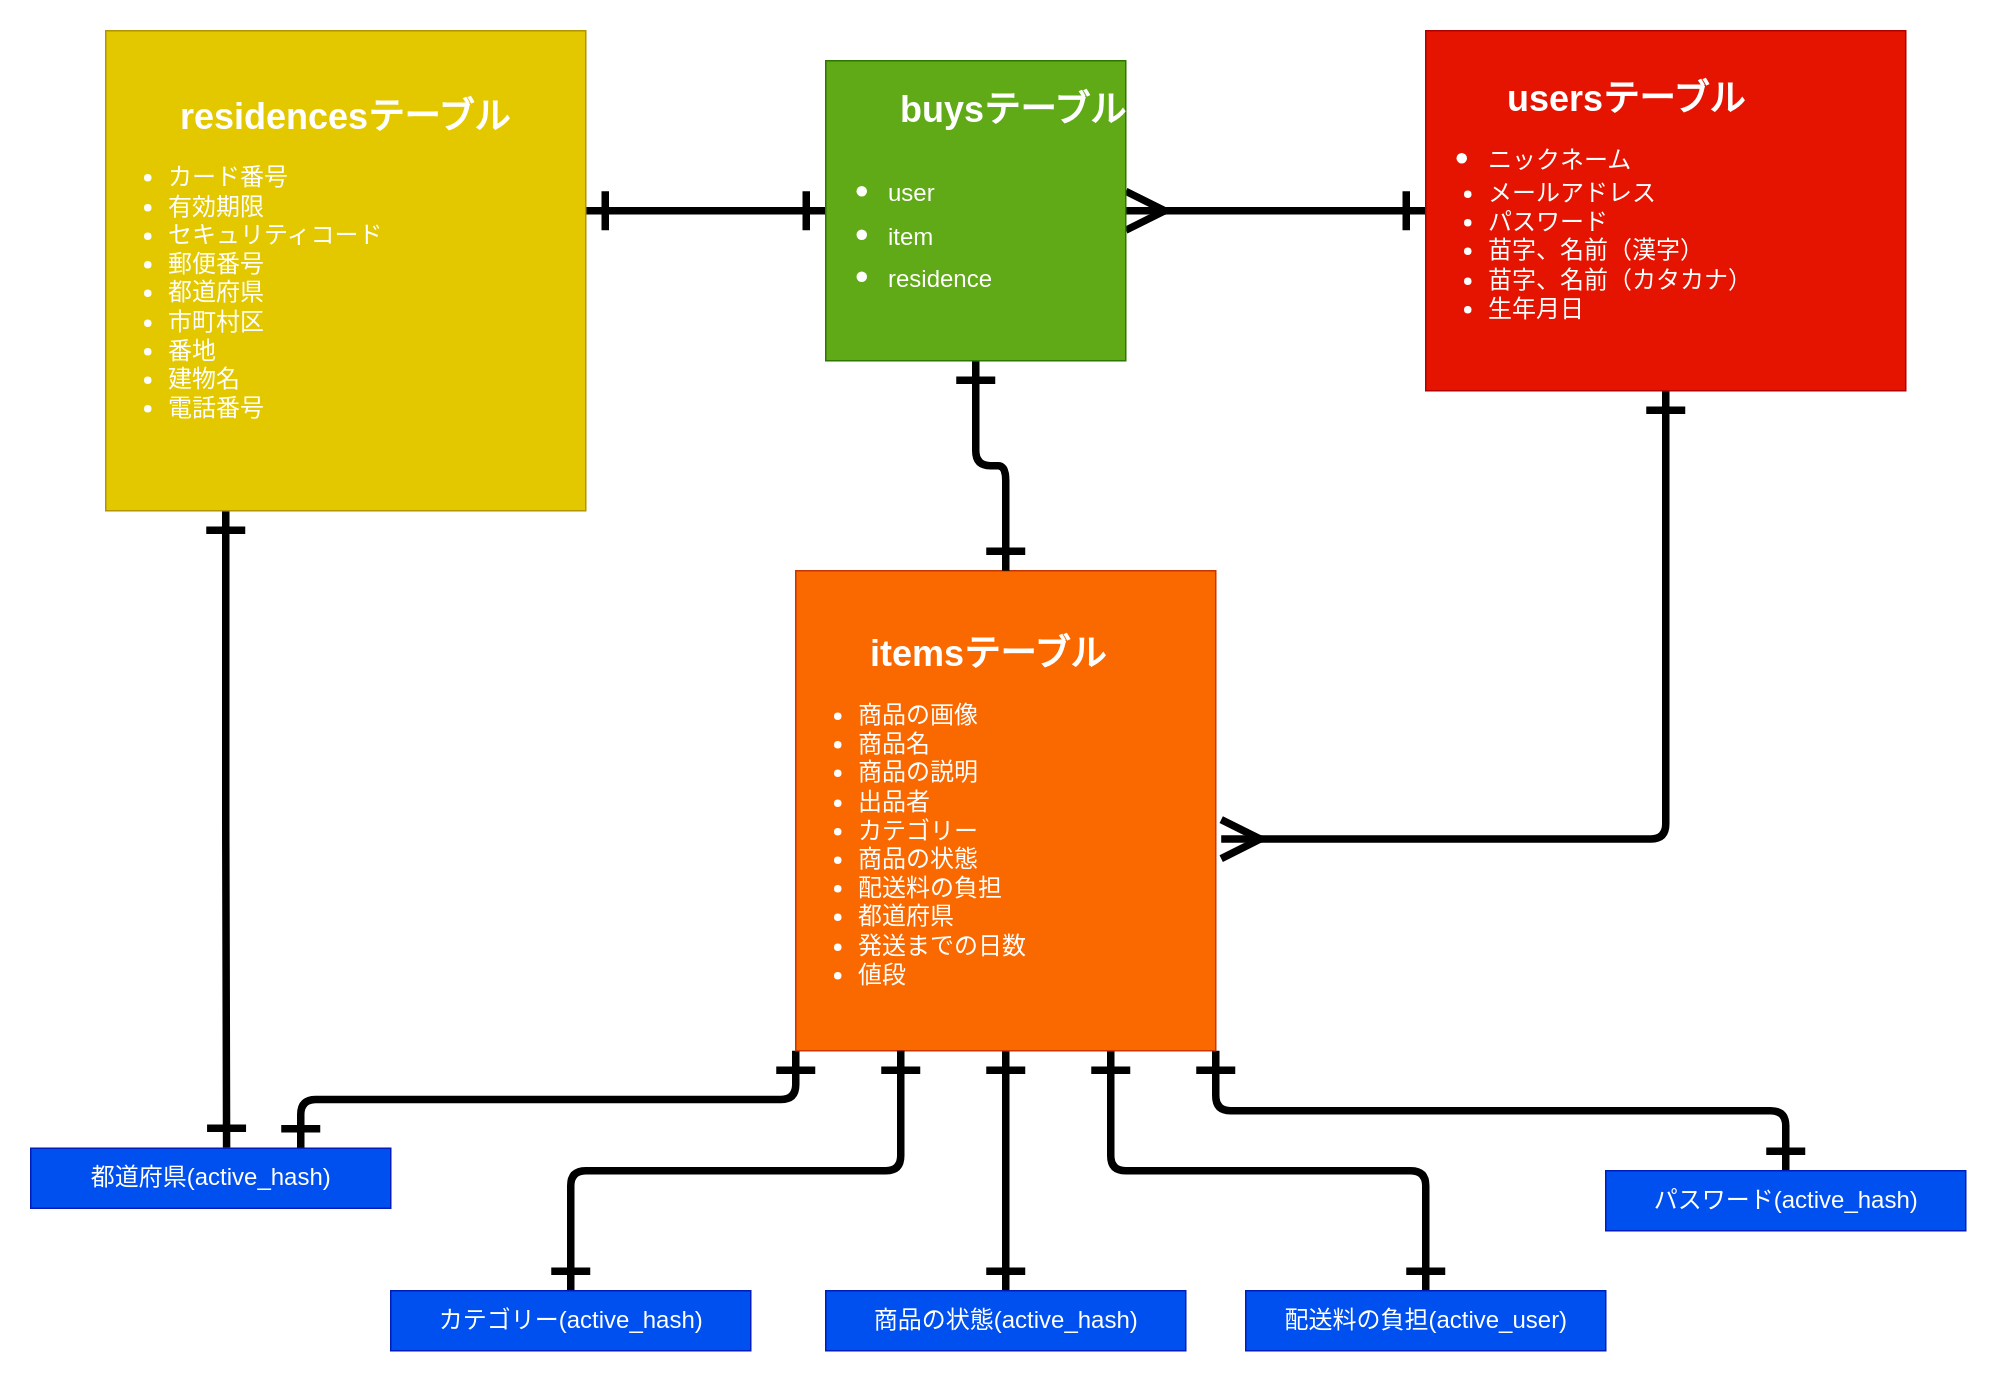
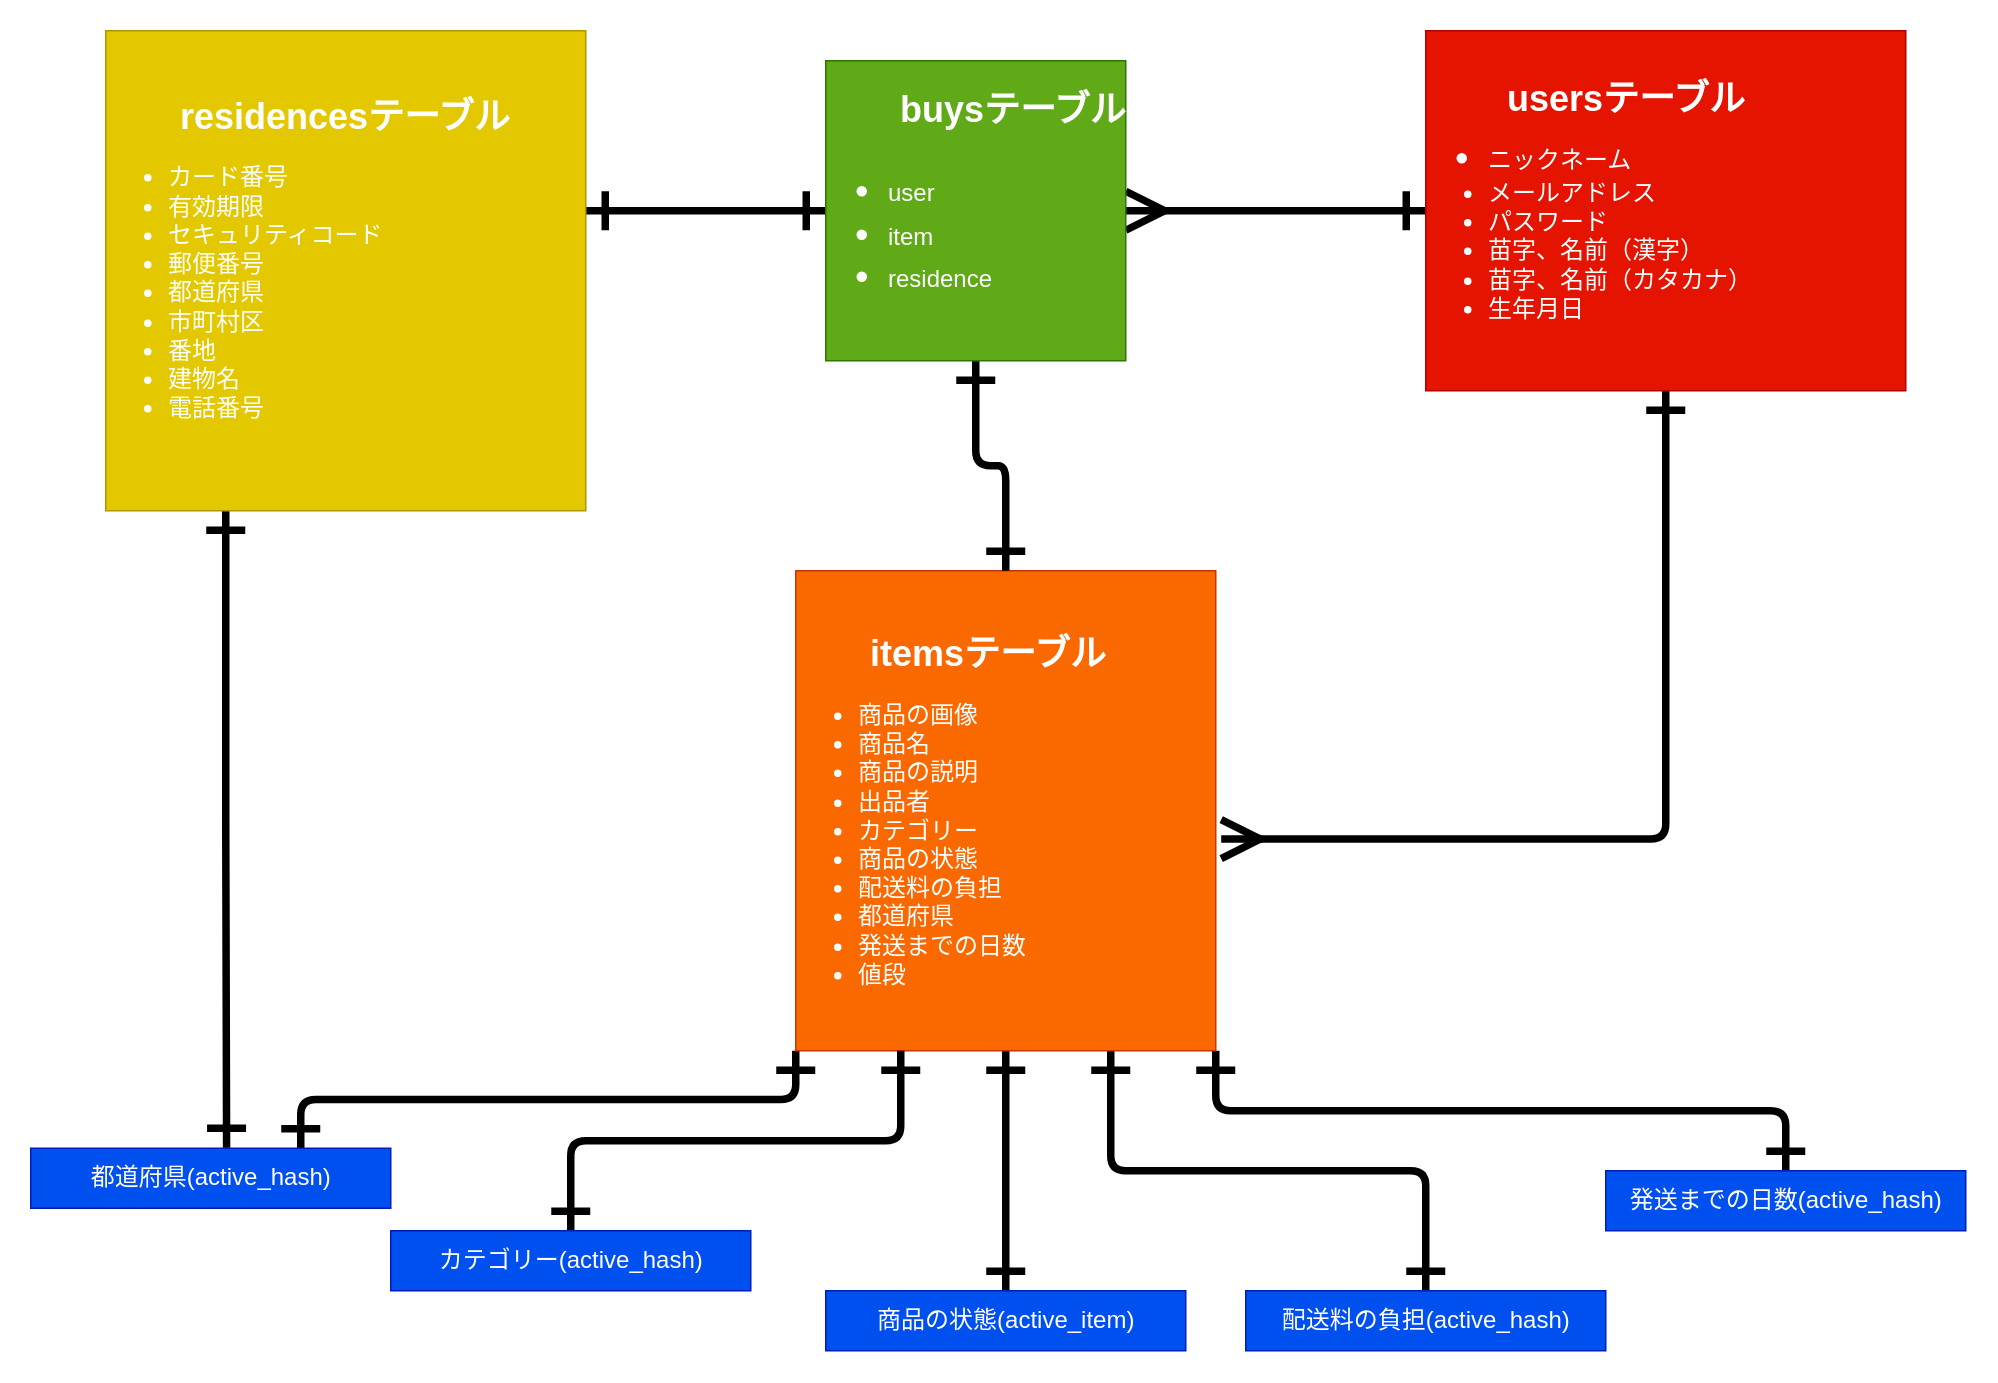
(1787, 1201) -> (1787, 1201)
(571, 1321) -> (571, 1261)
(1007, 1321) -> (1007, 1321)
(1427, 1321) -> (1427, 1321)
